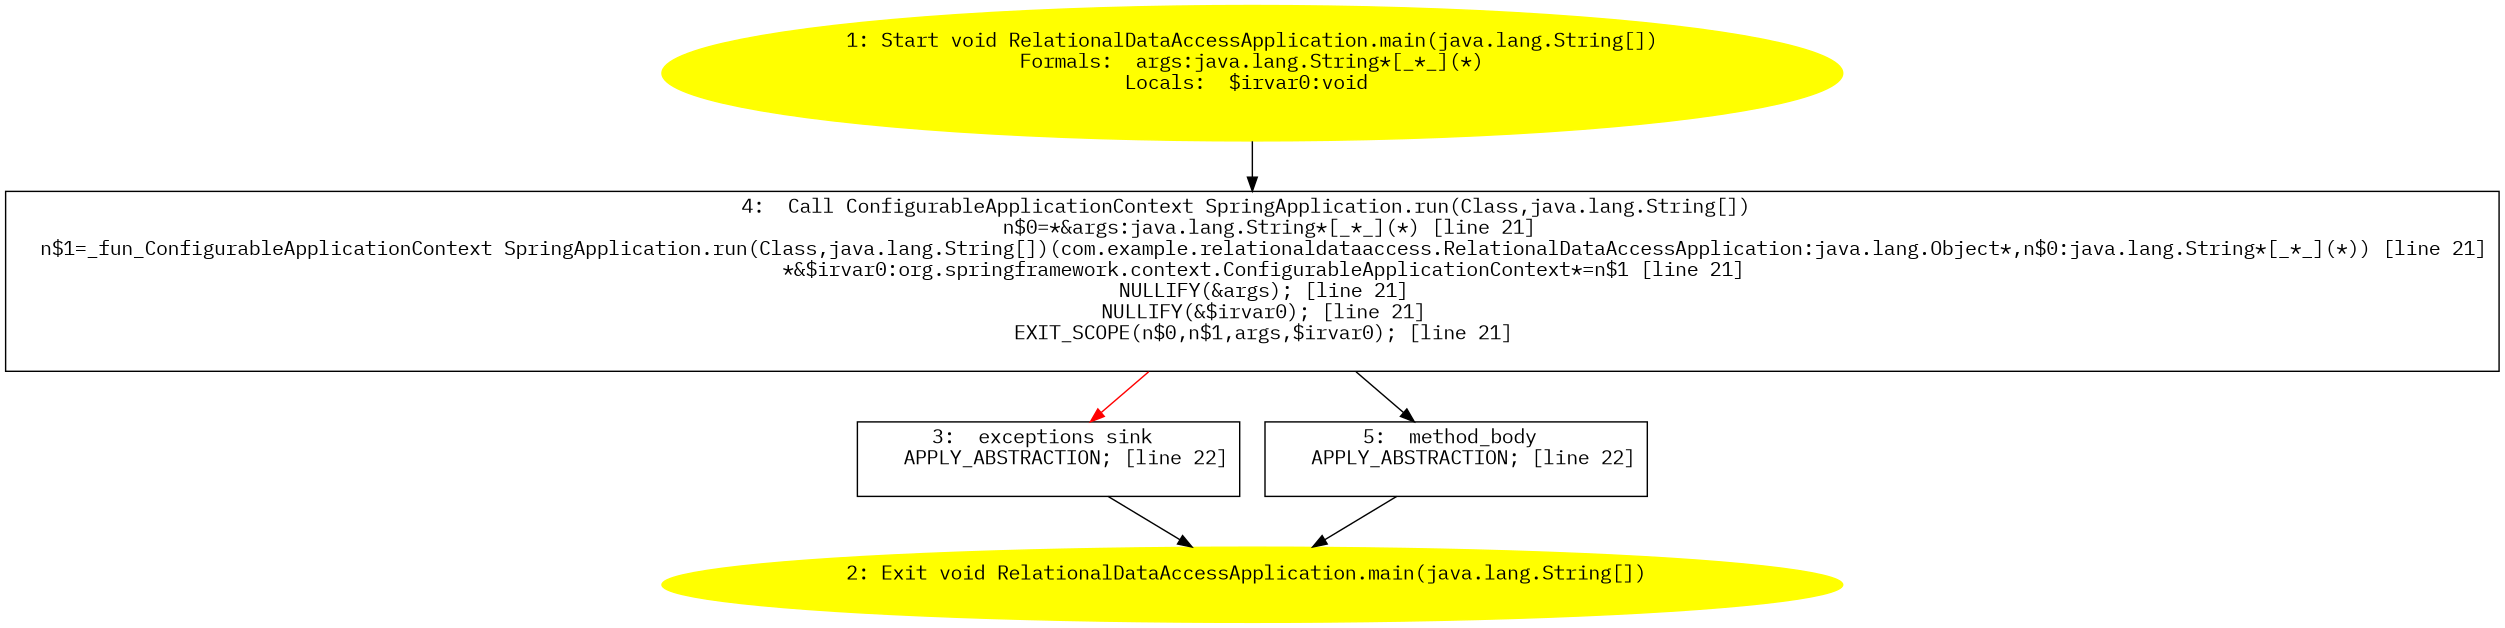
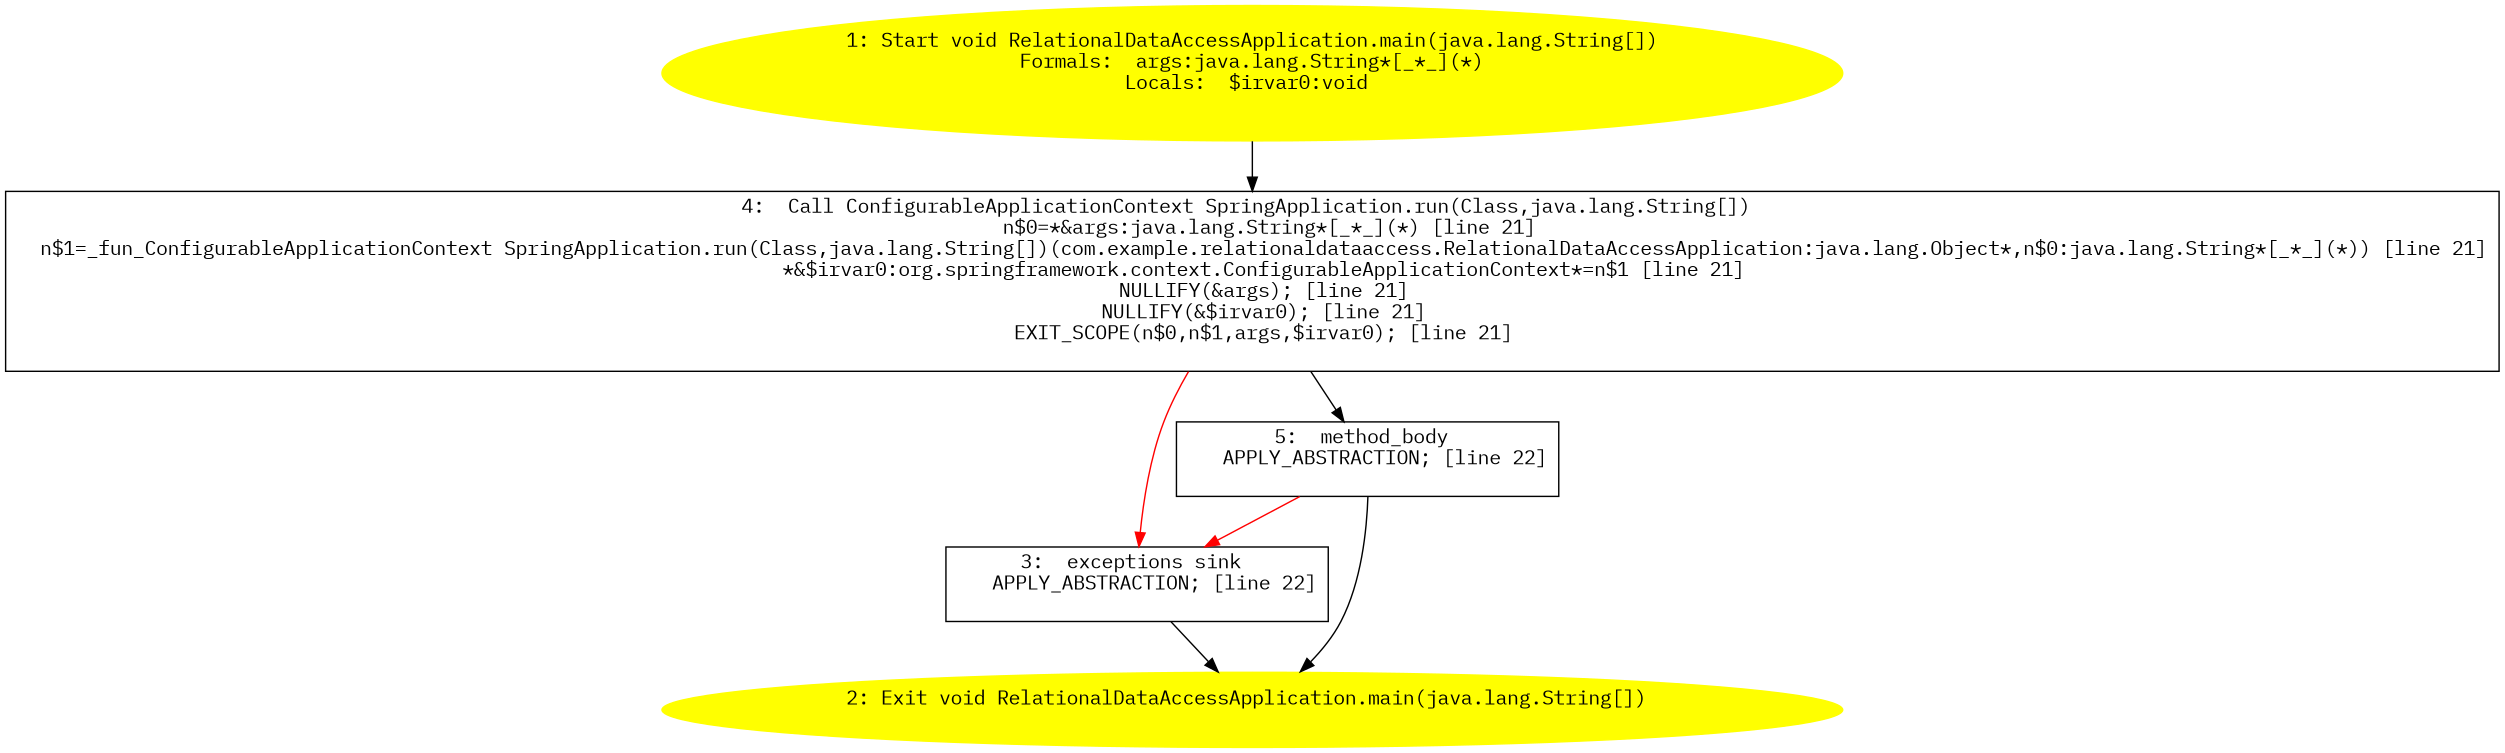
none -> (1259, 518)
